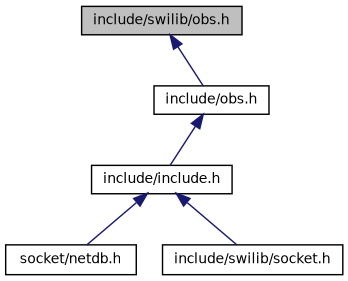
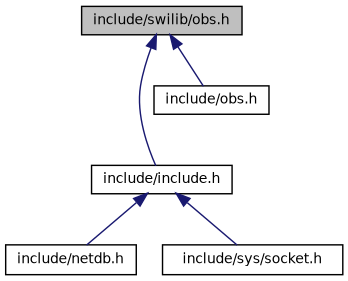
(183, 146) -> (140, 107)
(71, 260) -> (71, 260)
(253, 260) -> (253, 260)
